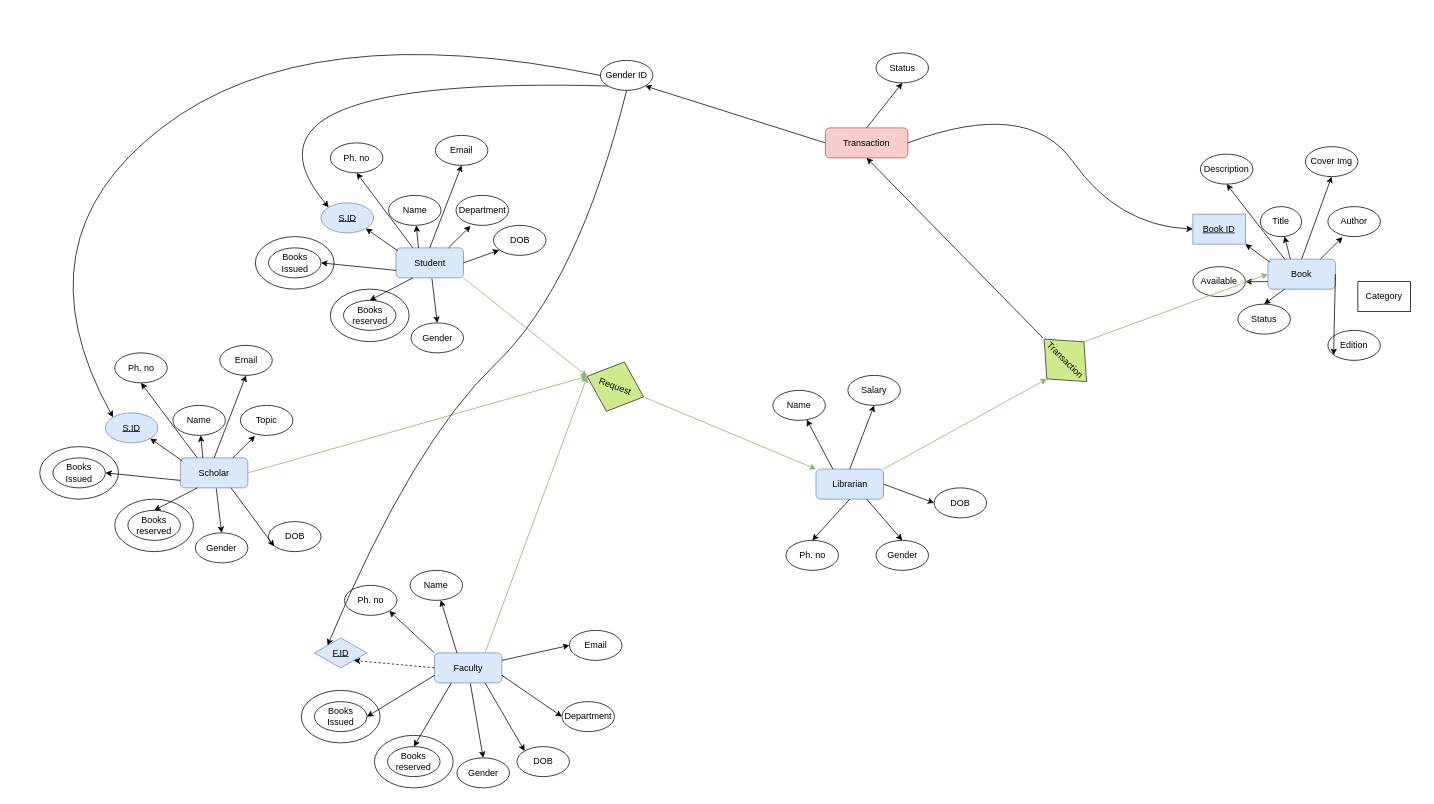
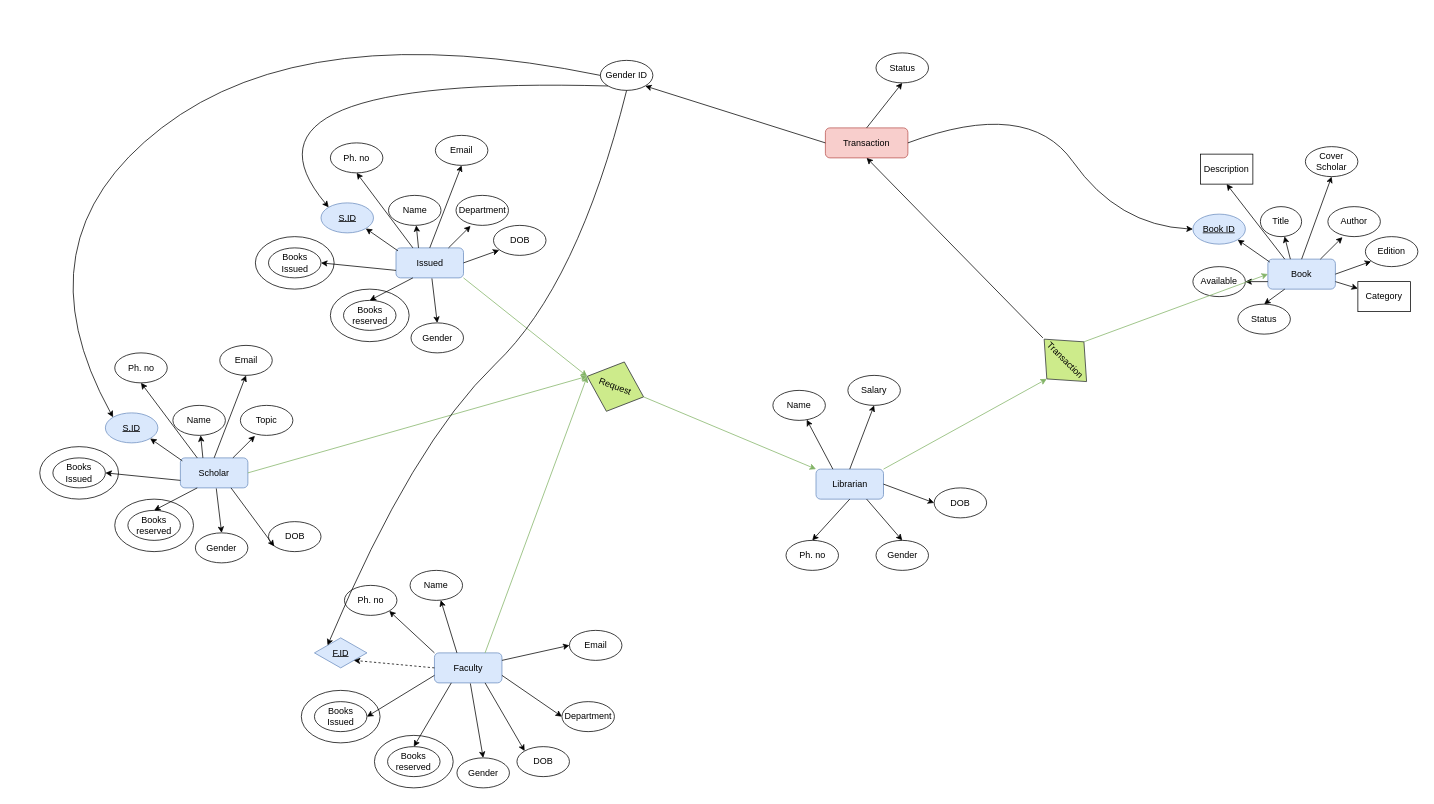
(1332, 162) -> (1332, 162)
(1227, 169) -> (1227, 169)
(1219, 229) -> (1219, 229)
(430, 263) -> (430, 263)
none -> (1345, 285)
(1354, 345) -> (1392, 252)
